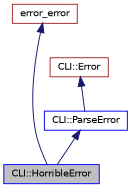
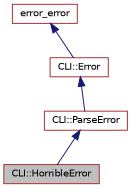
(33, 99) -> (65, 45)
(86, 121) -> (86, 121)
(52, 174) -> (52, 174)
